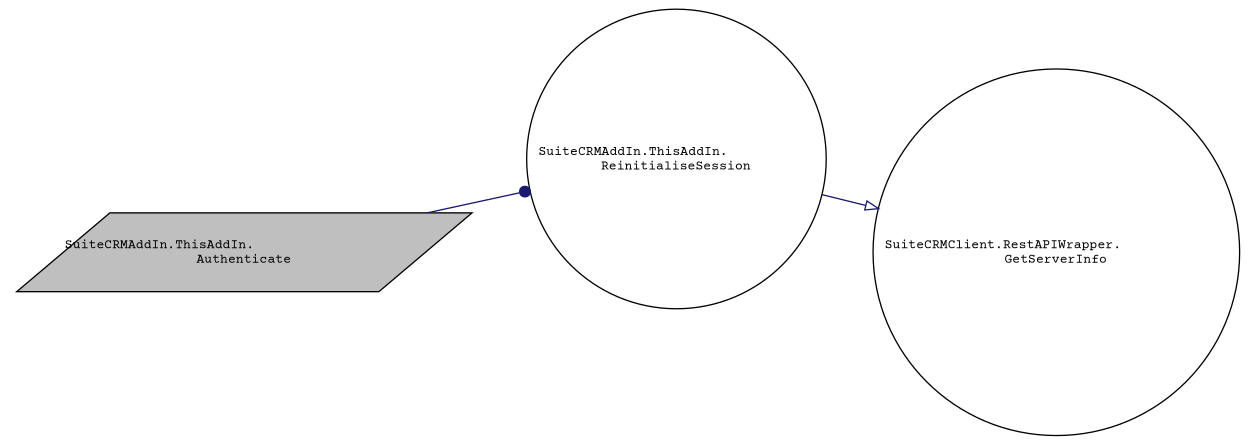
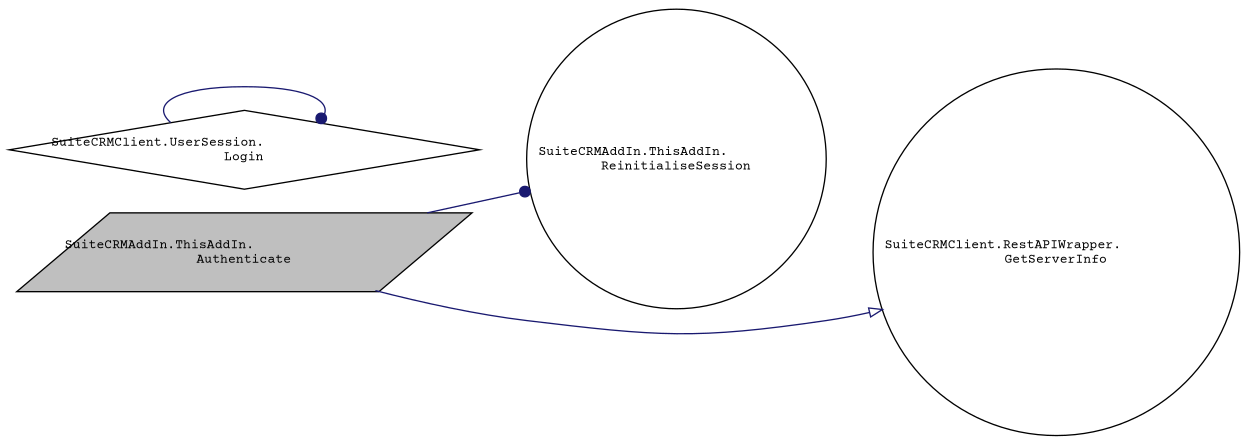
none -> (244, 150)
(844, 200) -> (621, 331)
